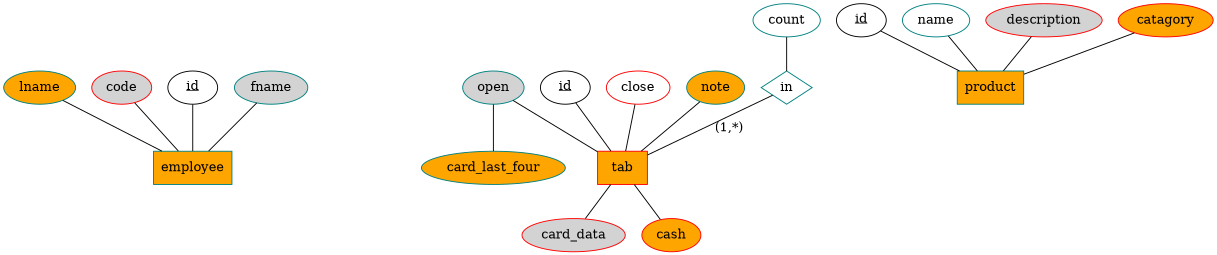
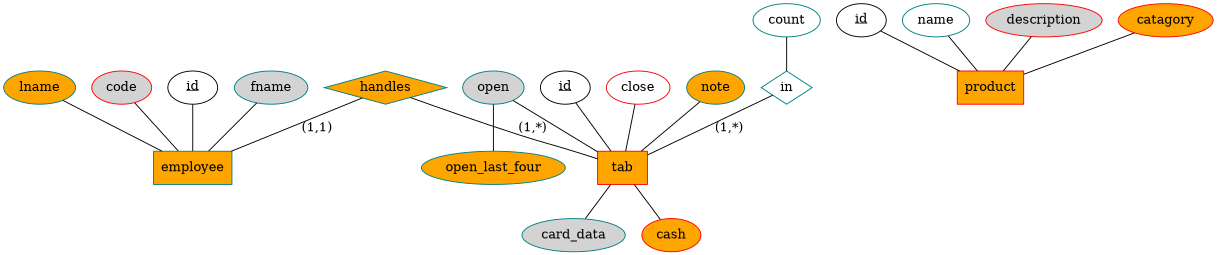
none -> (385, 88)
(990, 88) -> (990, 88)
(493, 168) -> (493, 168)
(574, 235) -> (574, 235)
